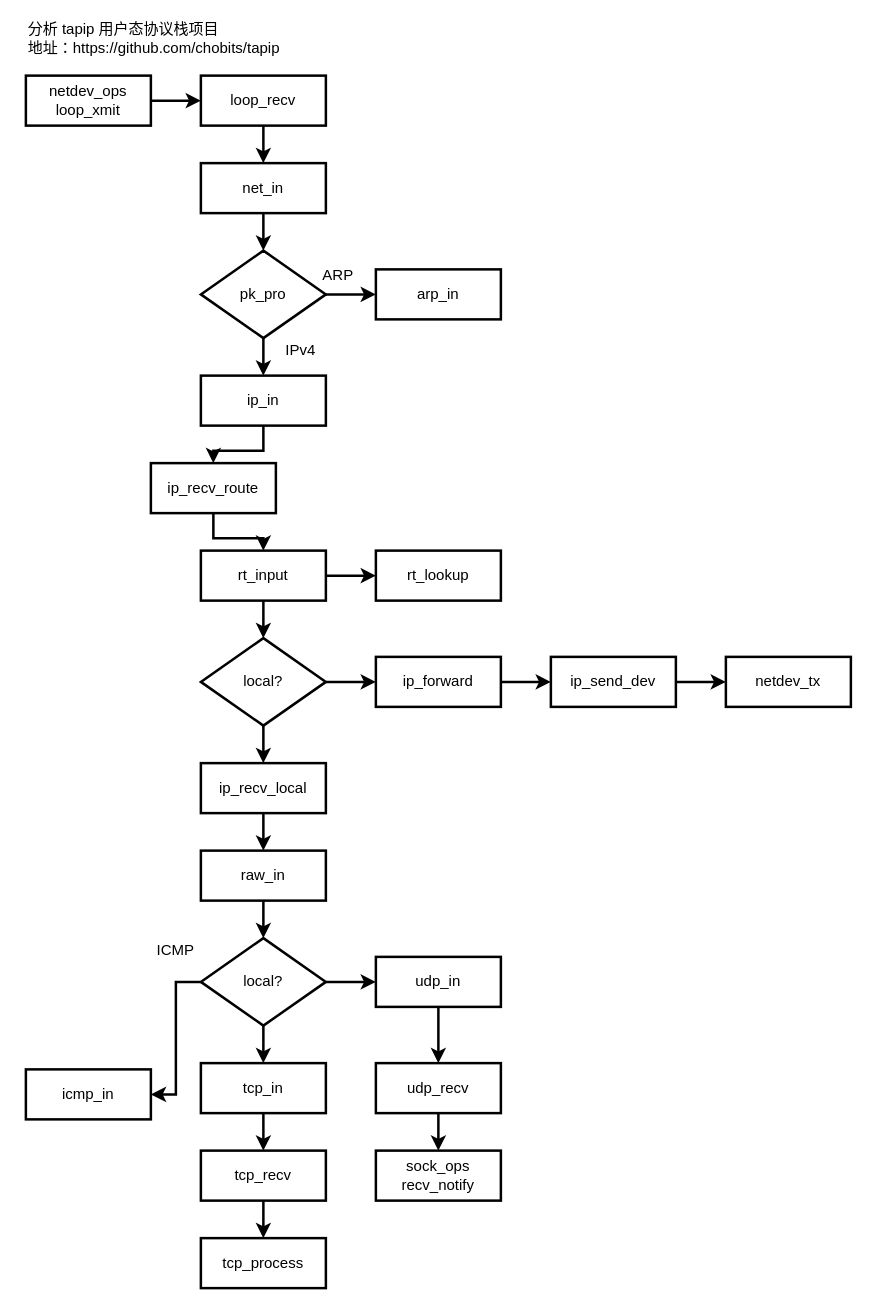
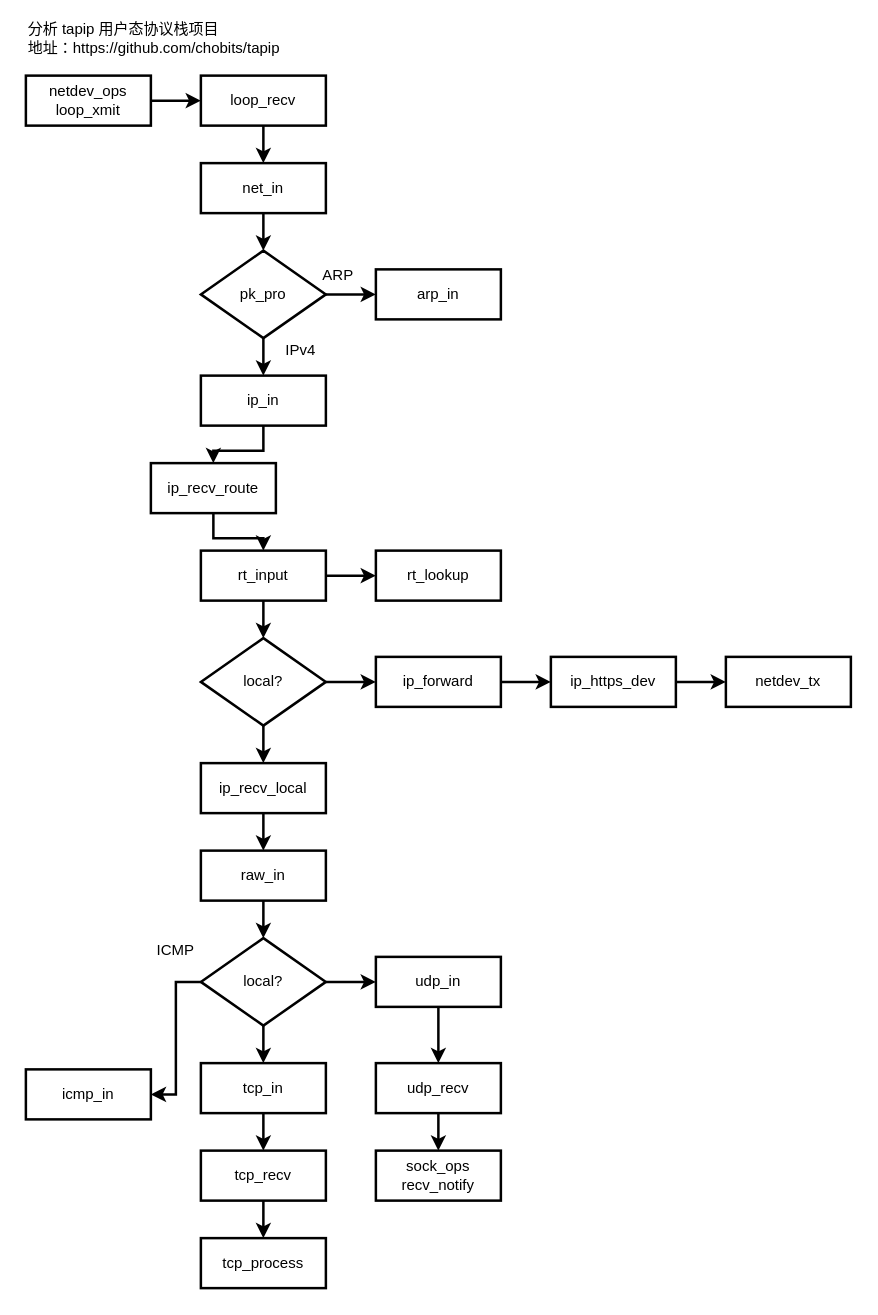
(613, 682) -> (613, 682)
